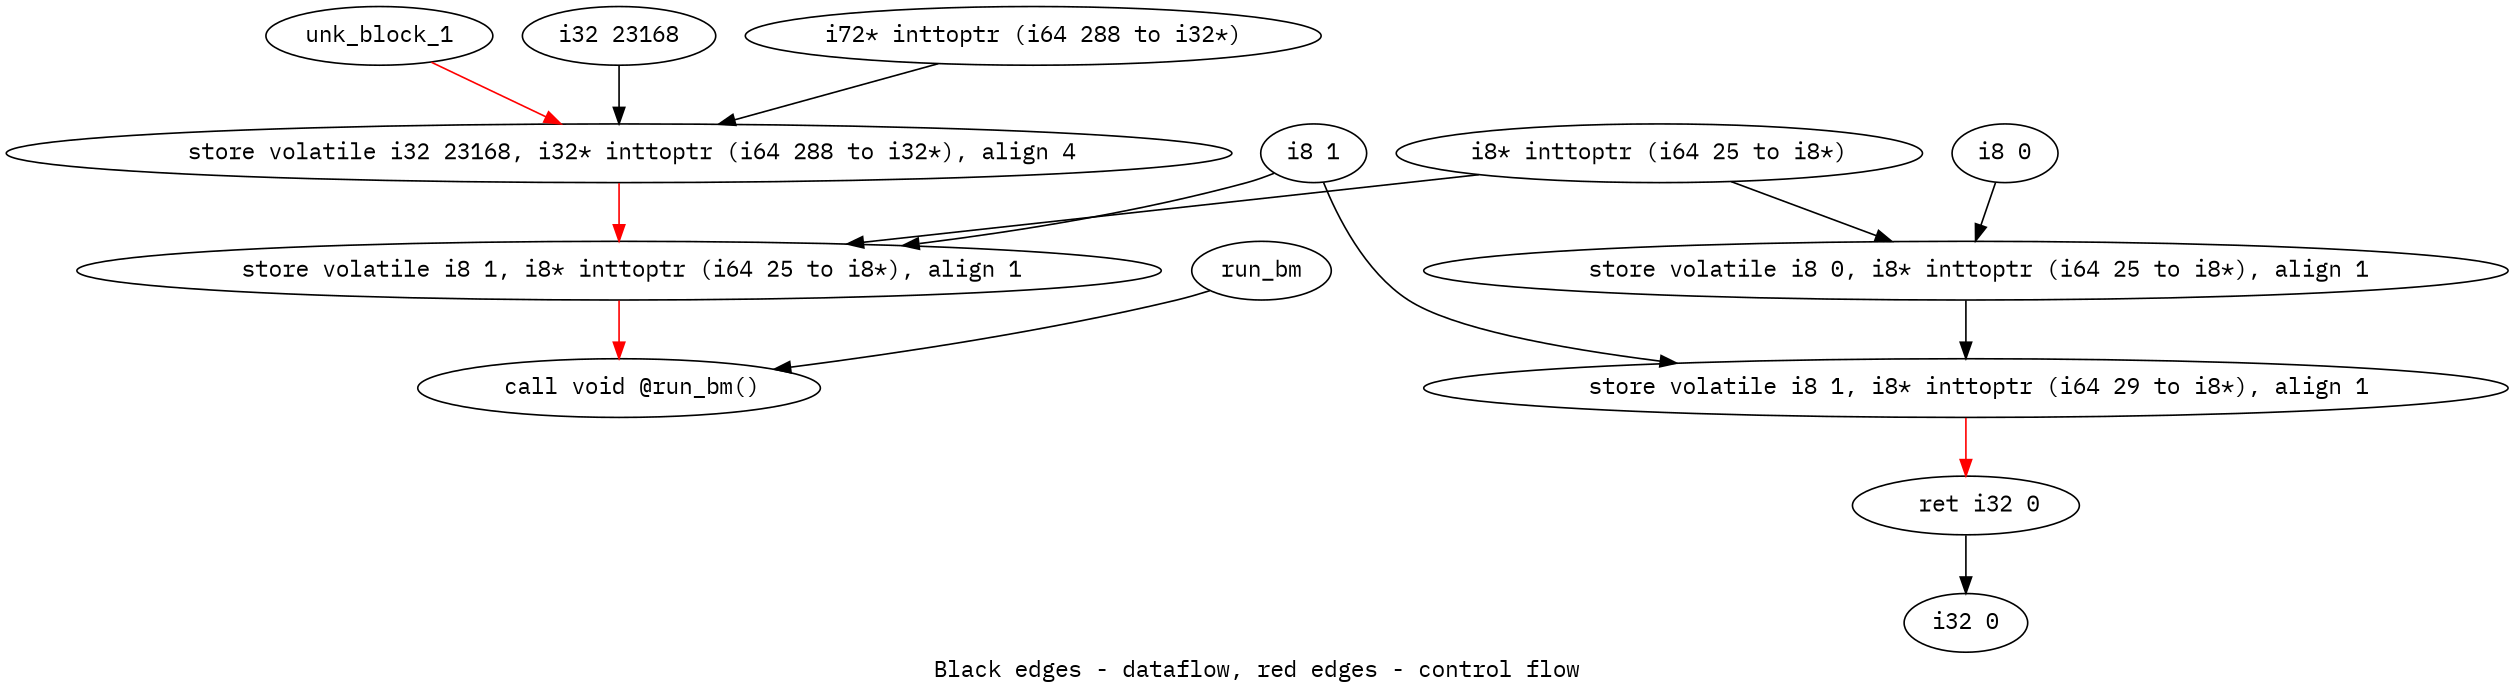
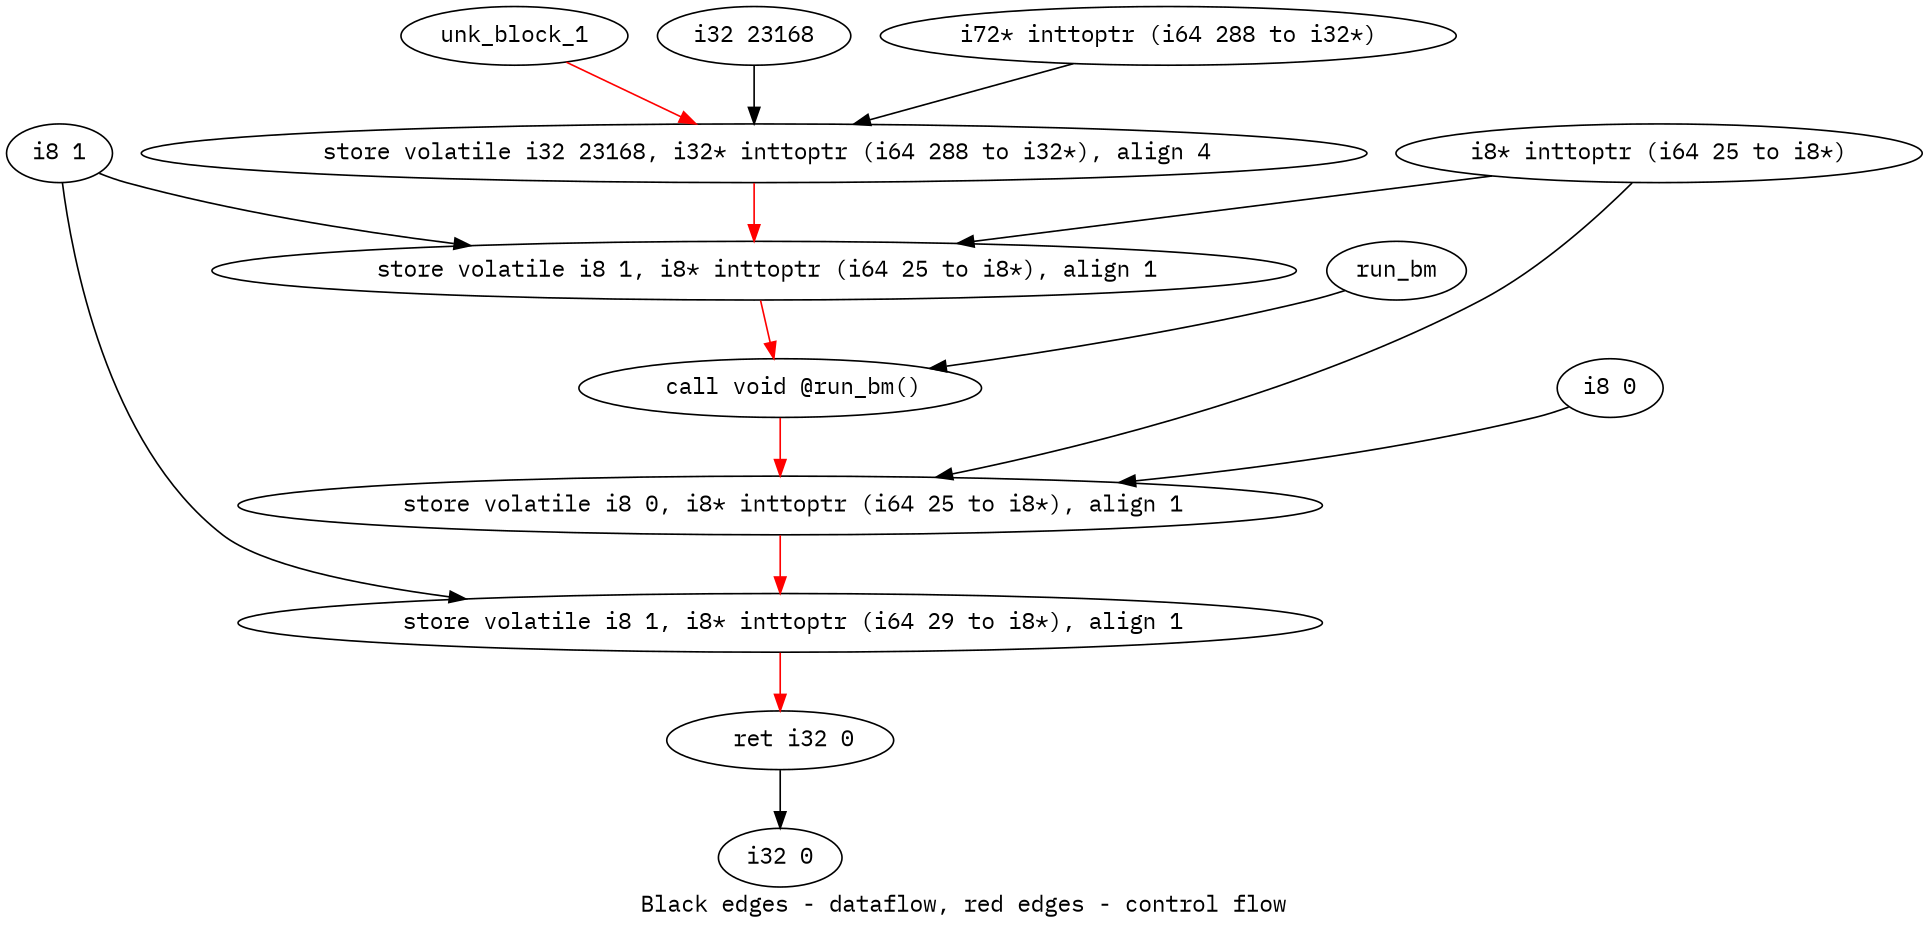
(1966, 321) -> (780, 556)
none -> (780, 439)
